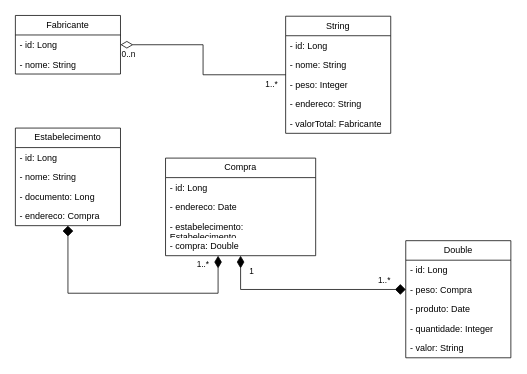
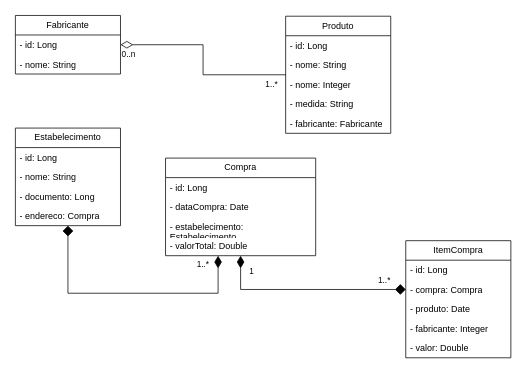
(338, 26) -> (338, 26)
(324, 85) -> (324, 85)
(331, 105) -> (324, 105)
(339, 130) -> (339, 130)
(207, 208) -> (212, 208)
(206, 247) -> (213, 247)
(458, 250) -> (458, 250)
(442, 290) -> (447, 290)
(458, 329) -> (458, 329)
(442, 349) -> (442, 349)
